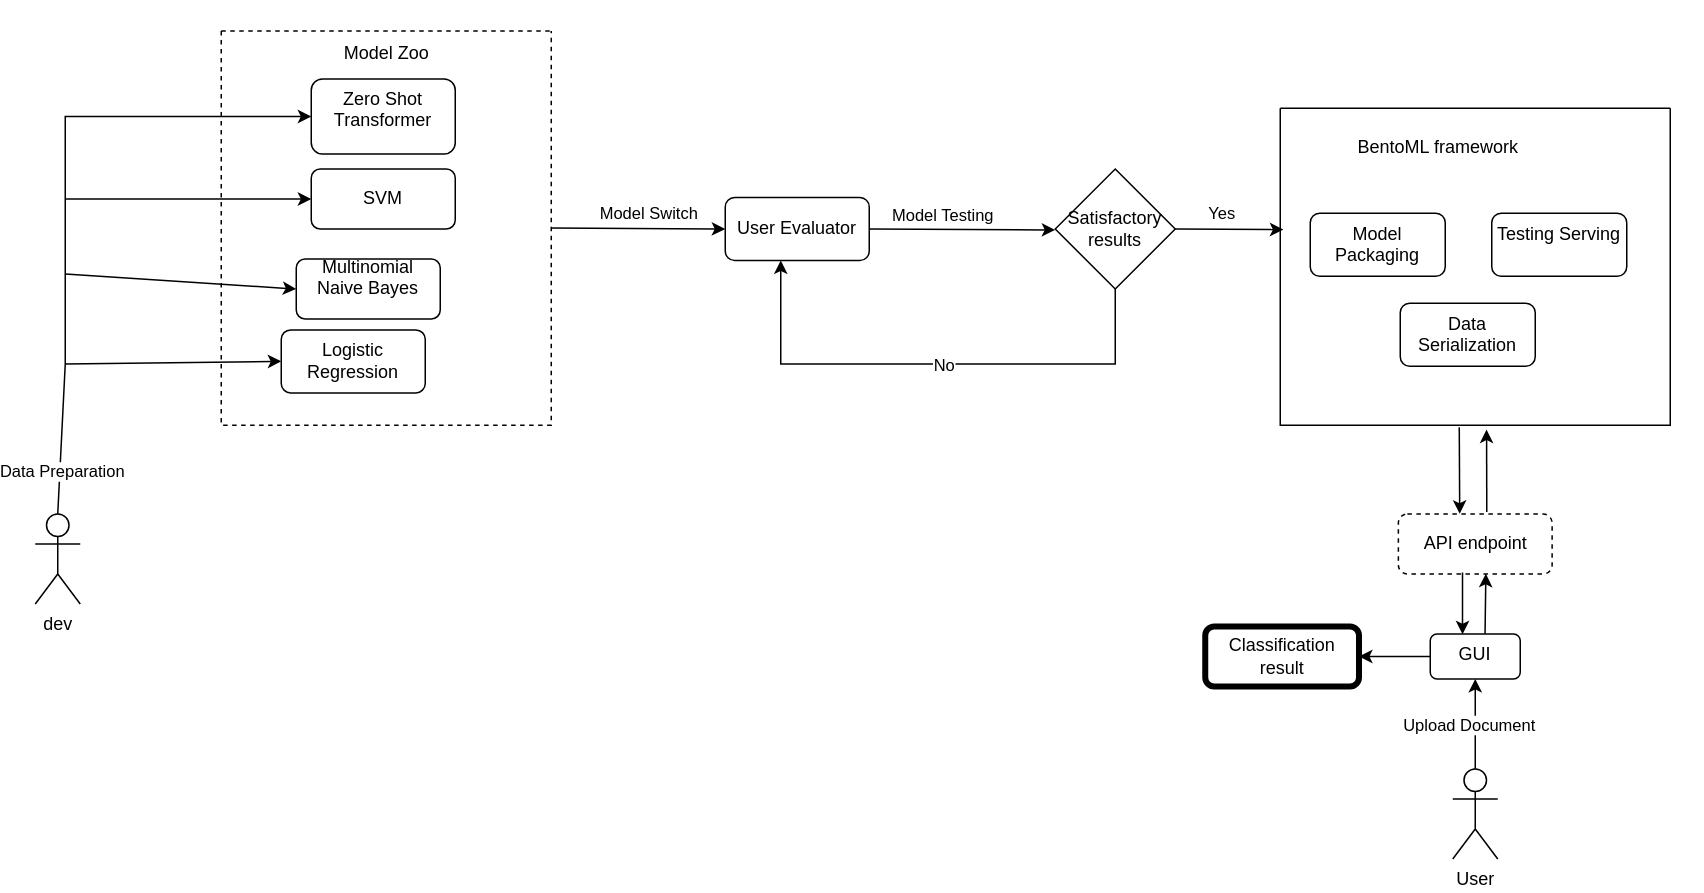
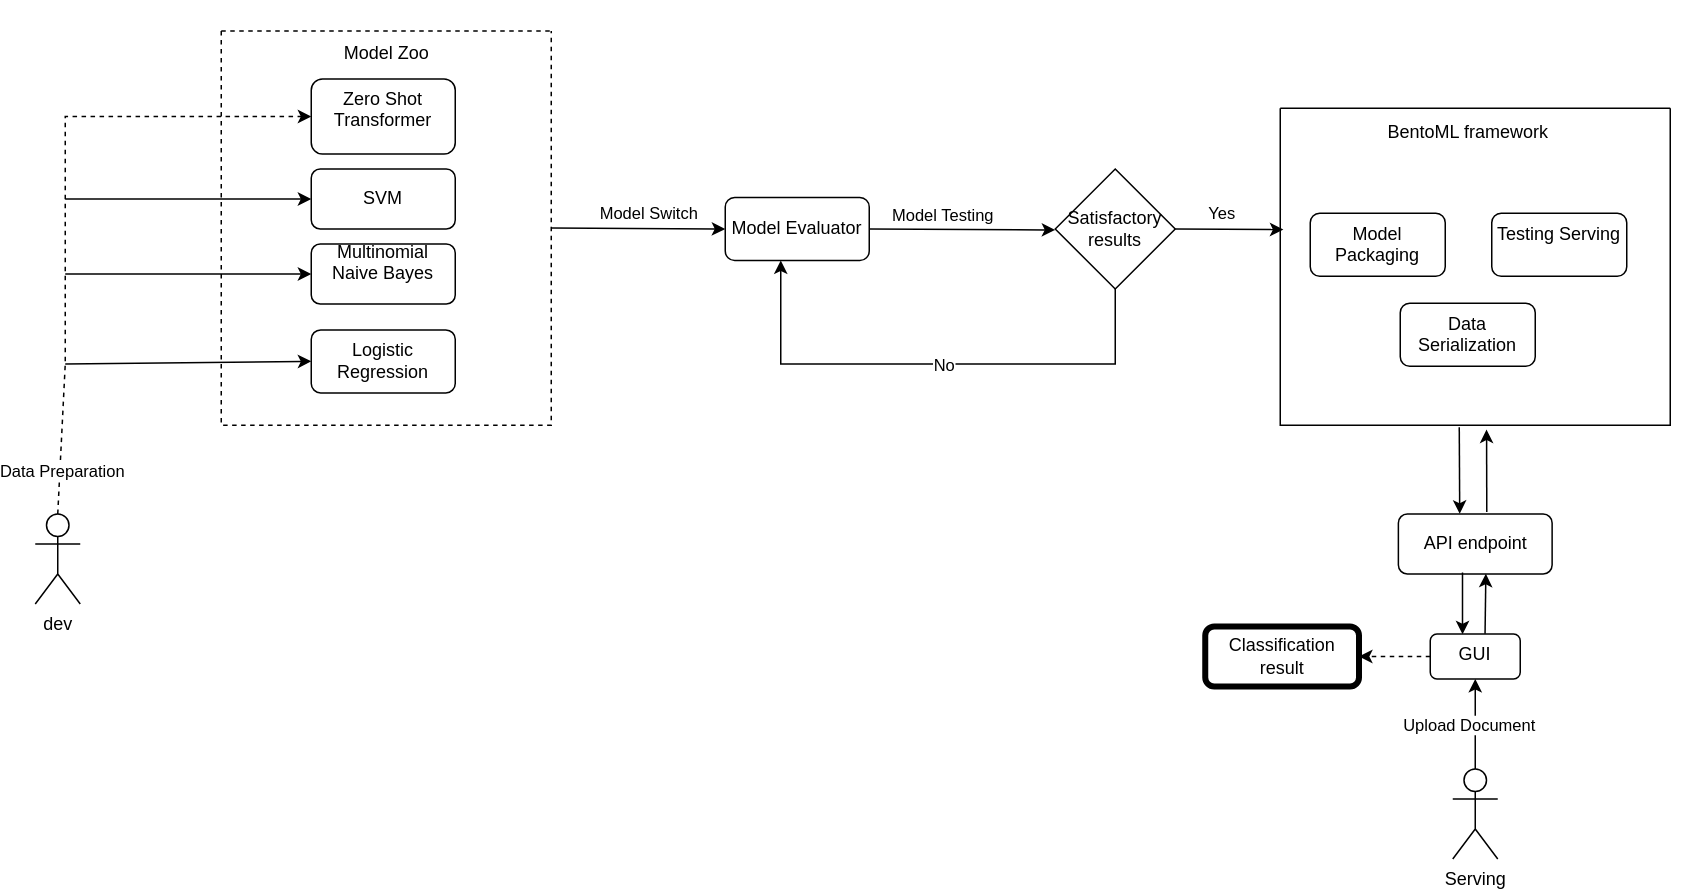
(1438, 147) -> (1468, 132)
(65, 173) -> (65, 173)
(797, 229) -> (797, 229)
(368, 289) -> (383, 274)
(353, 361) -> (383, 361)
(1475, 544) -> (1475, 544)
(1398, 656) -> (1398, 656)
(1476, 880) -> (1476, 880)
